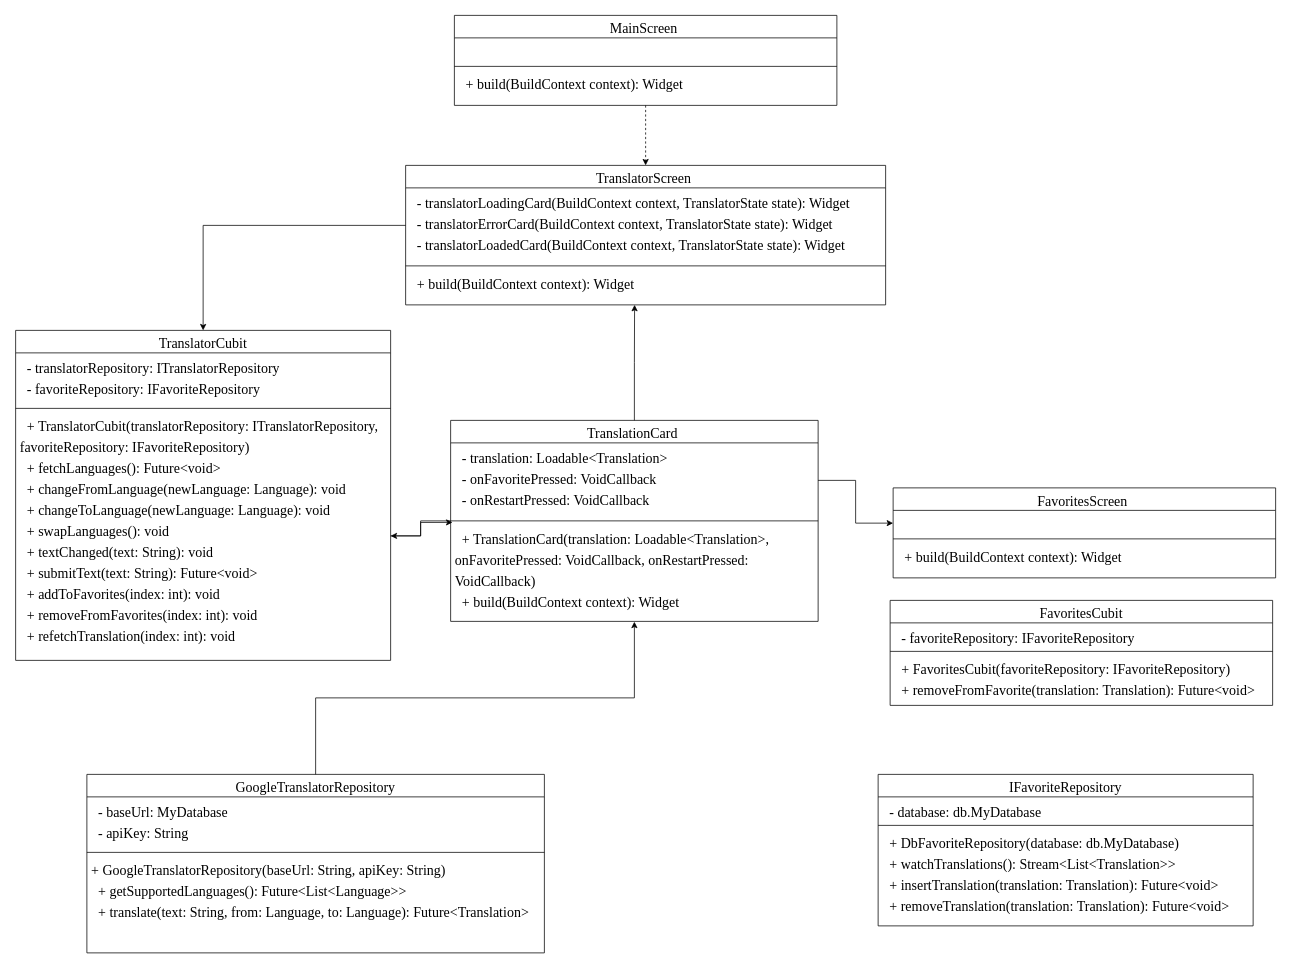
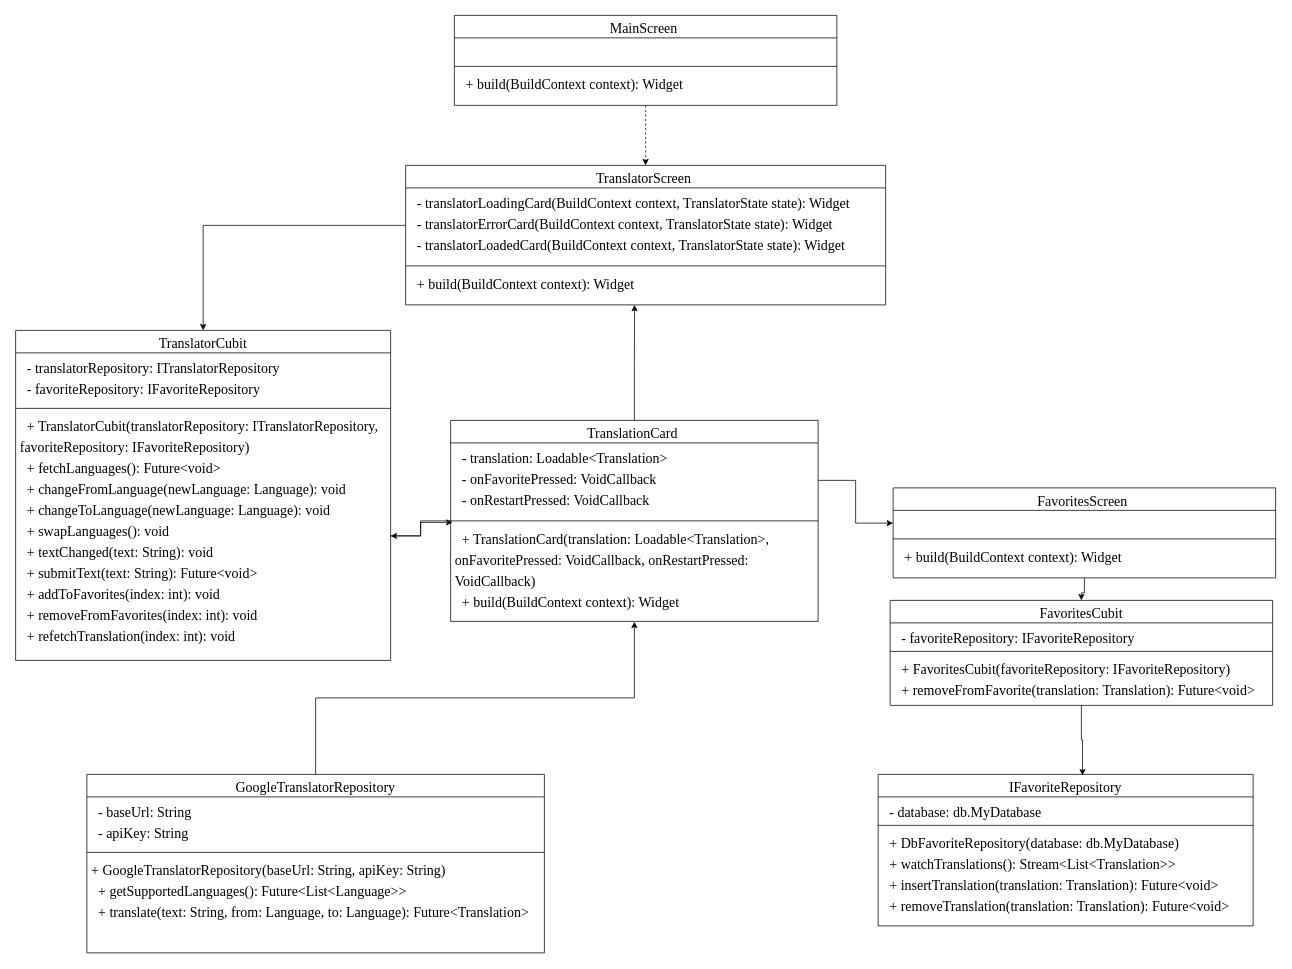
none -> (1084, 588)
none -> (1081, 739)
(139, 813) -> (128, 813)
